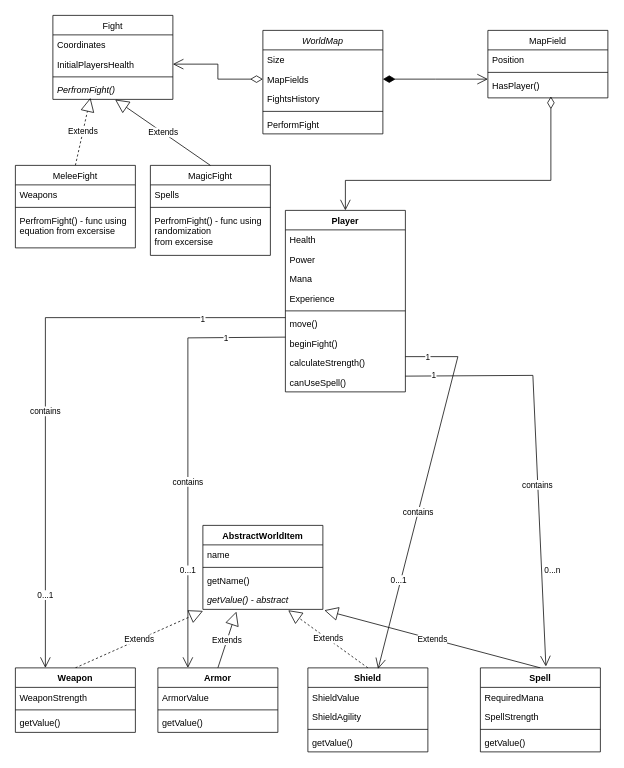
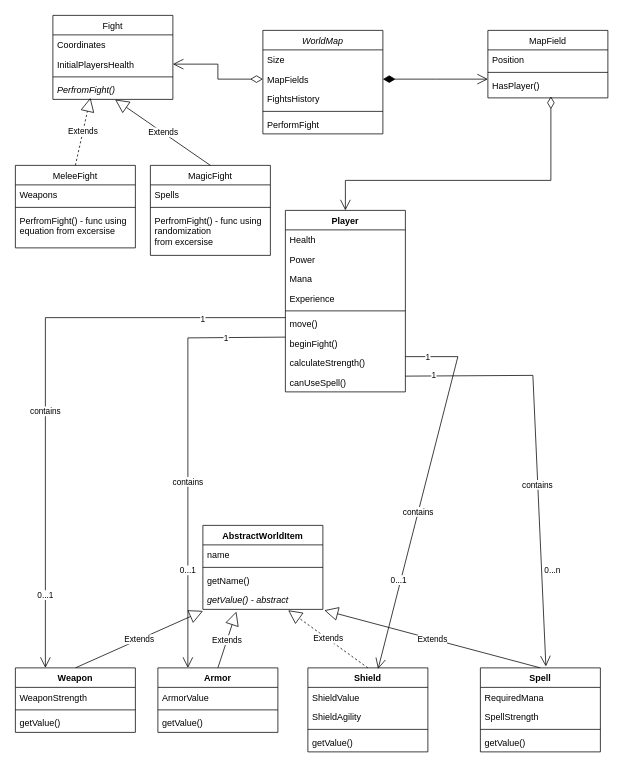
(103, 656) -> (103, 656)
